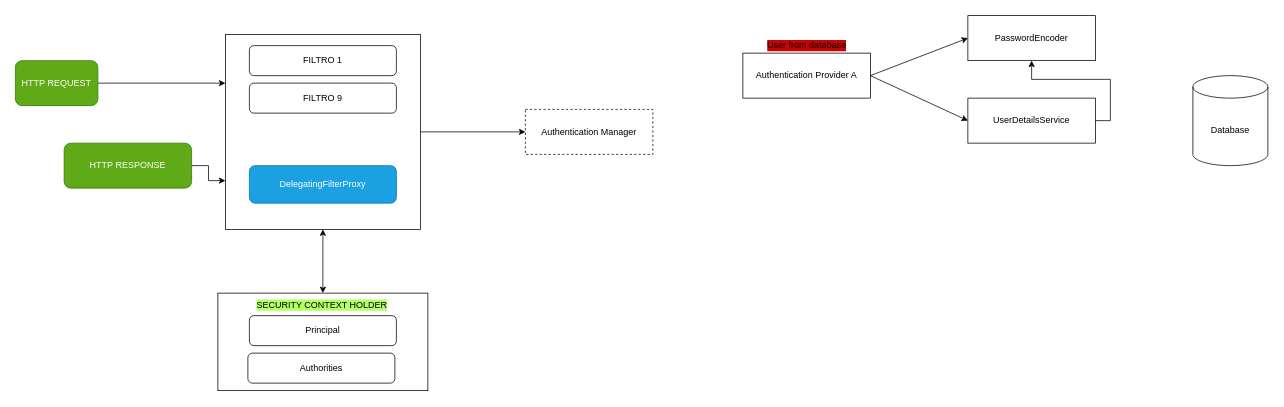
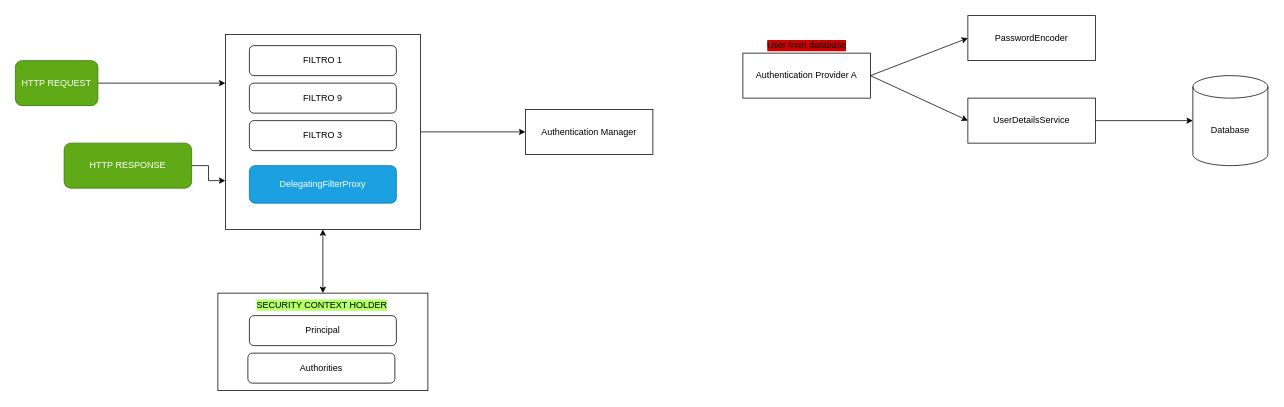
(1086, 79) -> (1148, 120)
(589, 132) -> (589, 132)
none -> (323, 135)
